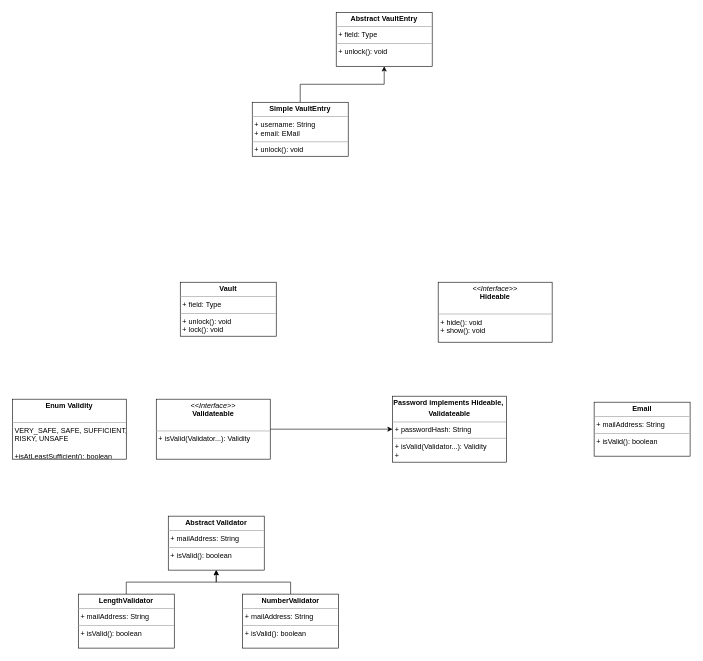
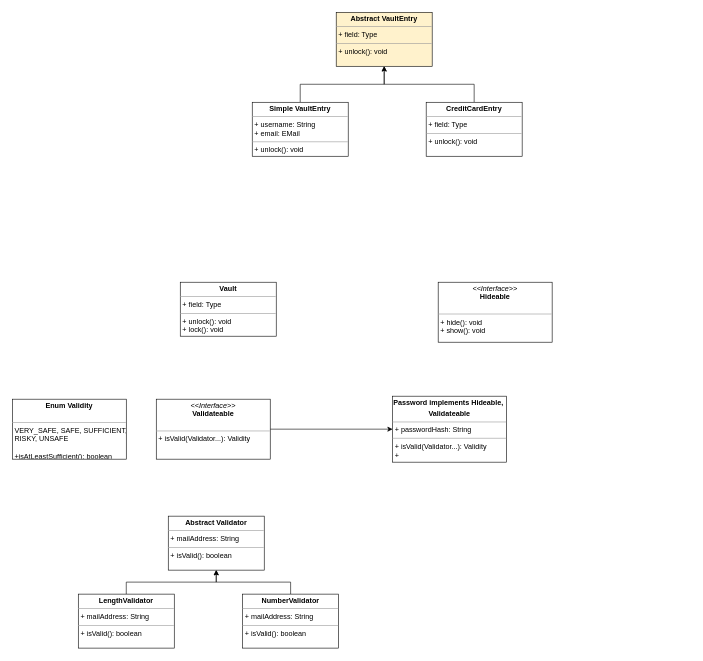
(384, 39) -> (384, 39)
none -> (439, 84)
none -> (474, 129)
(642, 429) -> none
